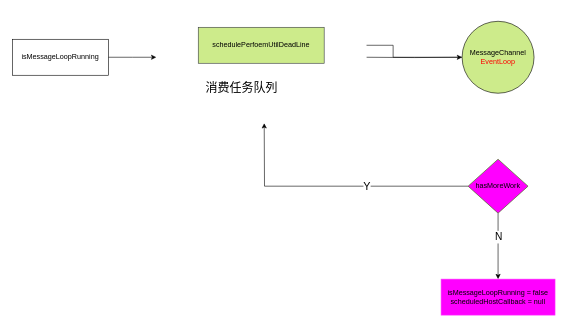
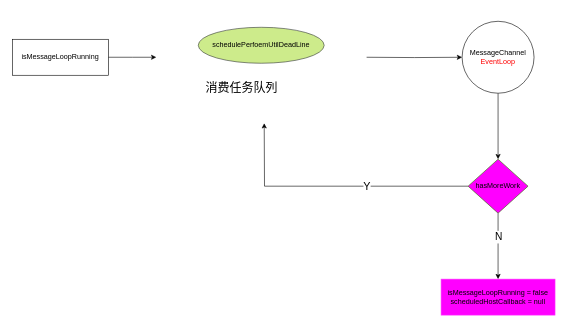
(261, 45) -> (261, 45)
(384, 45) -> (498, 153)
(498, 57) -> (498, 57)
